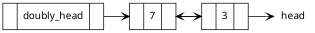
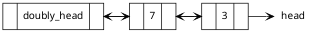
none -> (120, 16)
